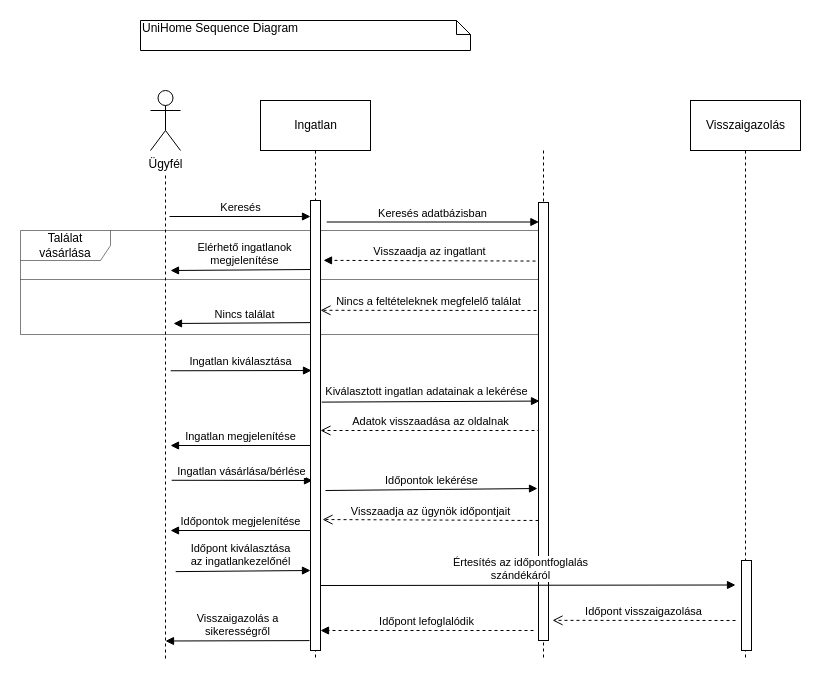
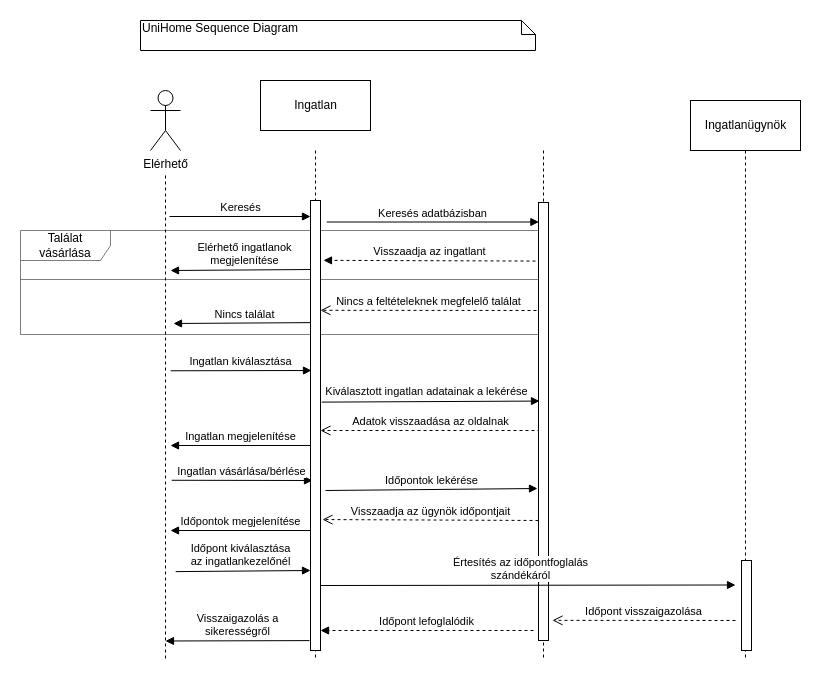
(306, 36) -> (338, 36)
(316, 126) -> (316, 106)
(746, 126) -> (746, 126)
(166, 165) -> (166, 165)
